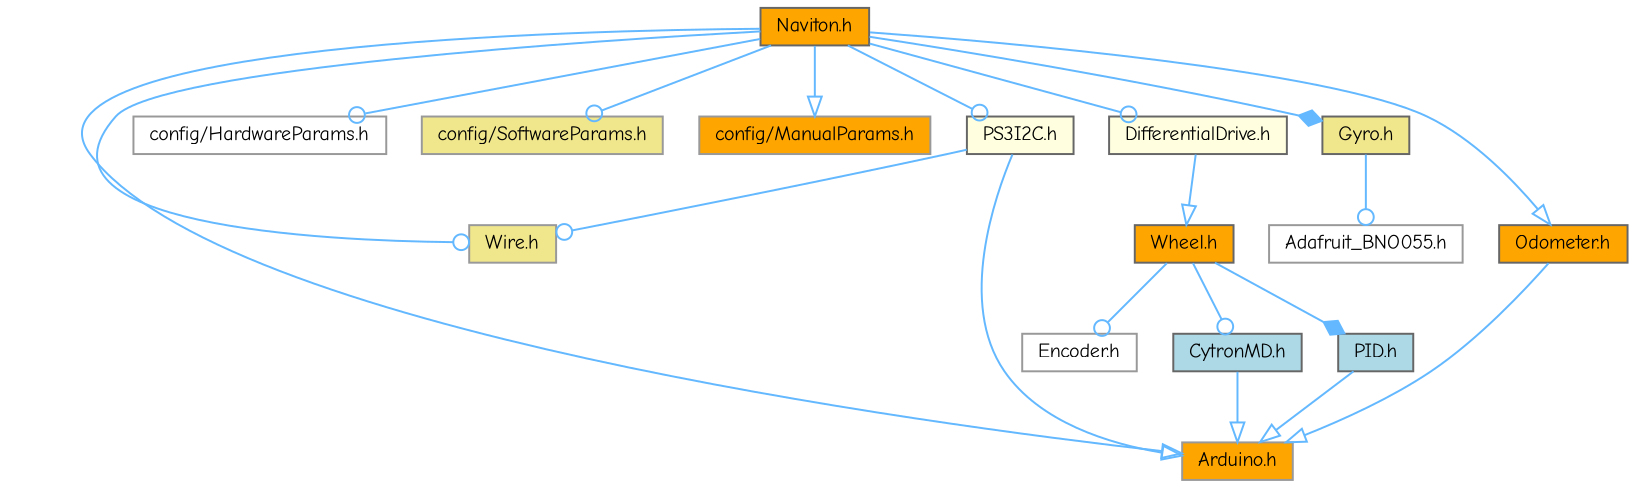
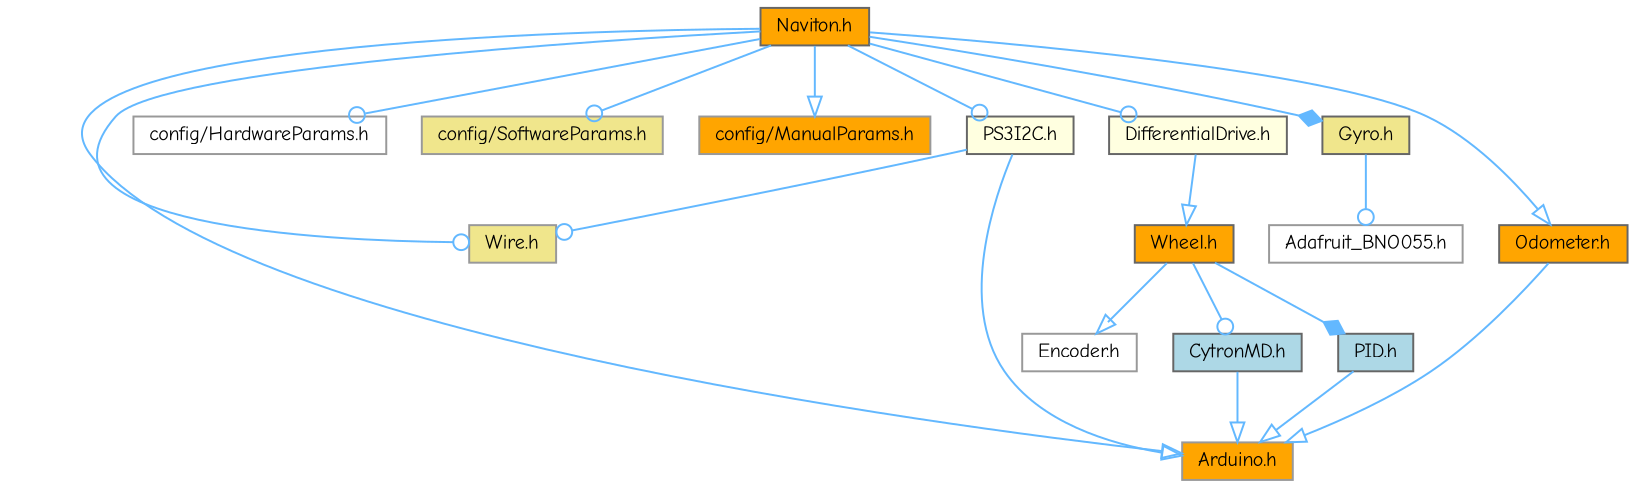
(1137, 293) -> (1137, 293)
